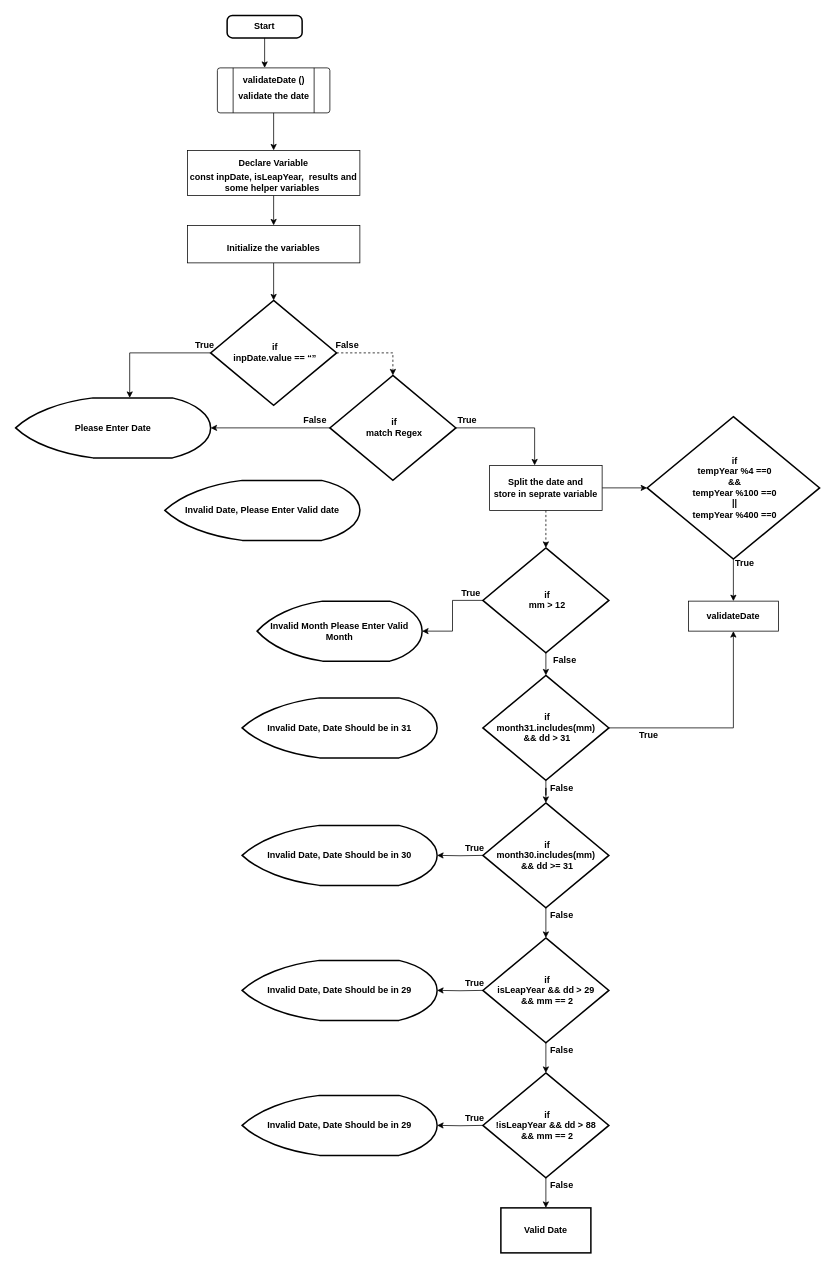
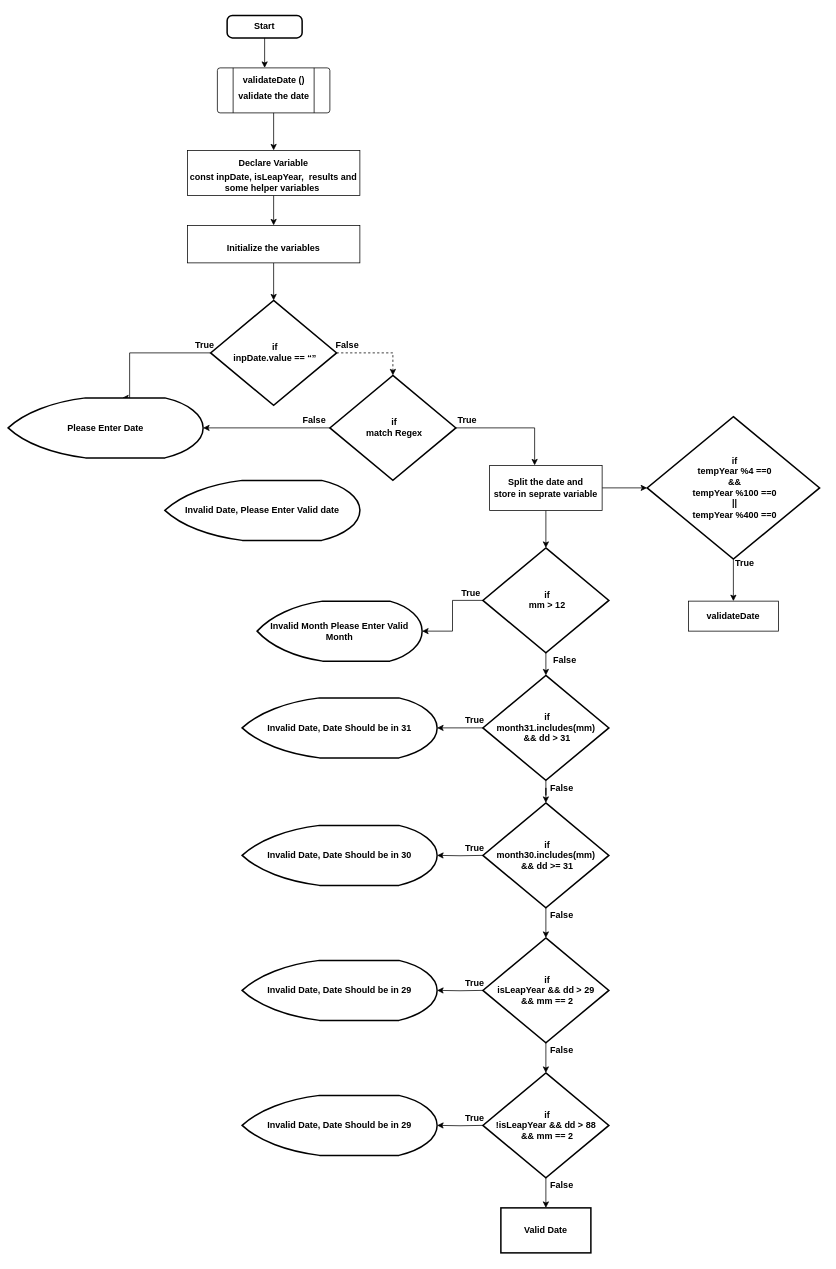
(113, 428) -> (105, 428)
(546, 527) -> (546, 527)
(733, 683) -> (443, 728)
